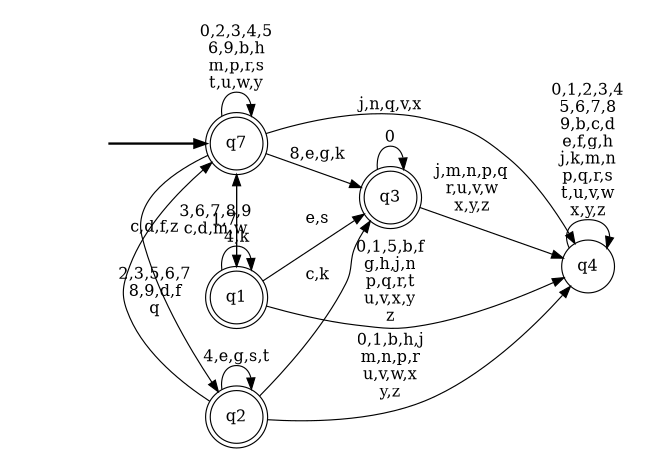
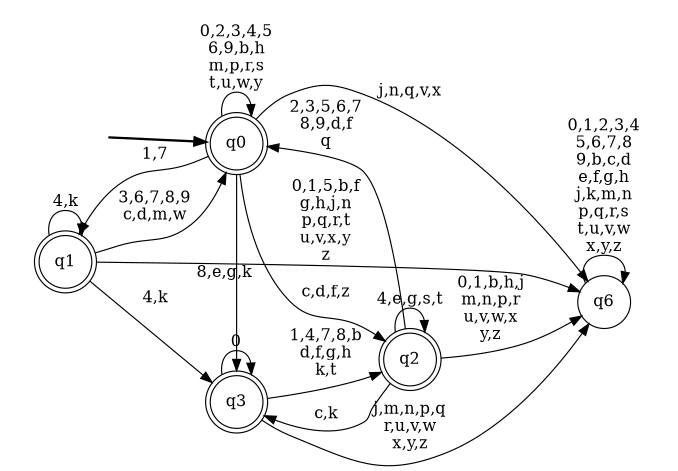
(237, 144) -> (237, 144)
(318, 219) -> (155, 298)
(588, 266) -> (604, 302)
none -> (320, 390)
